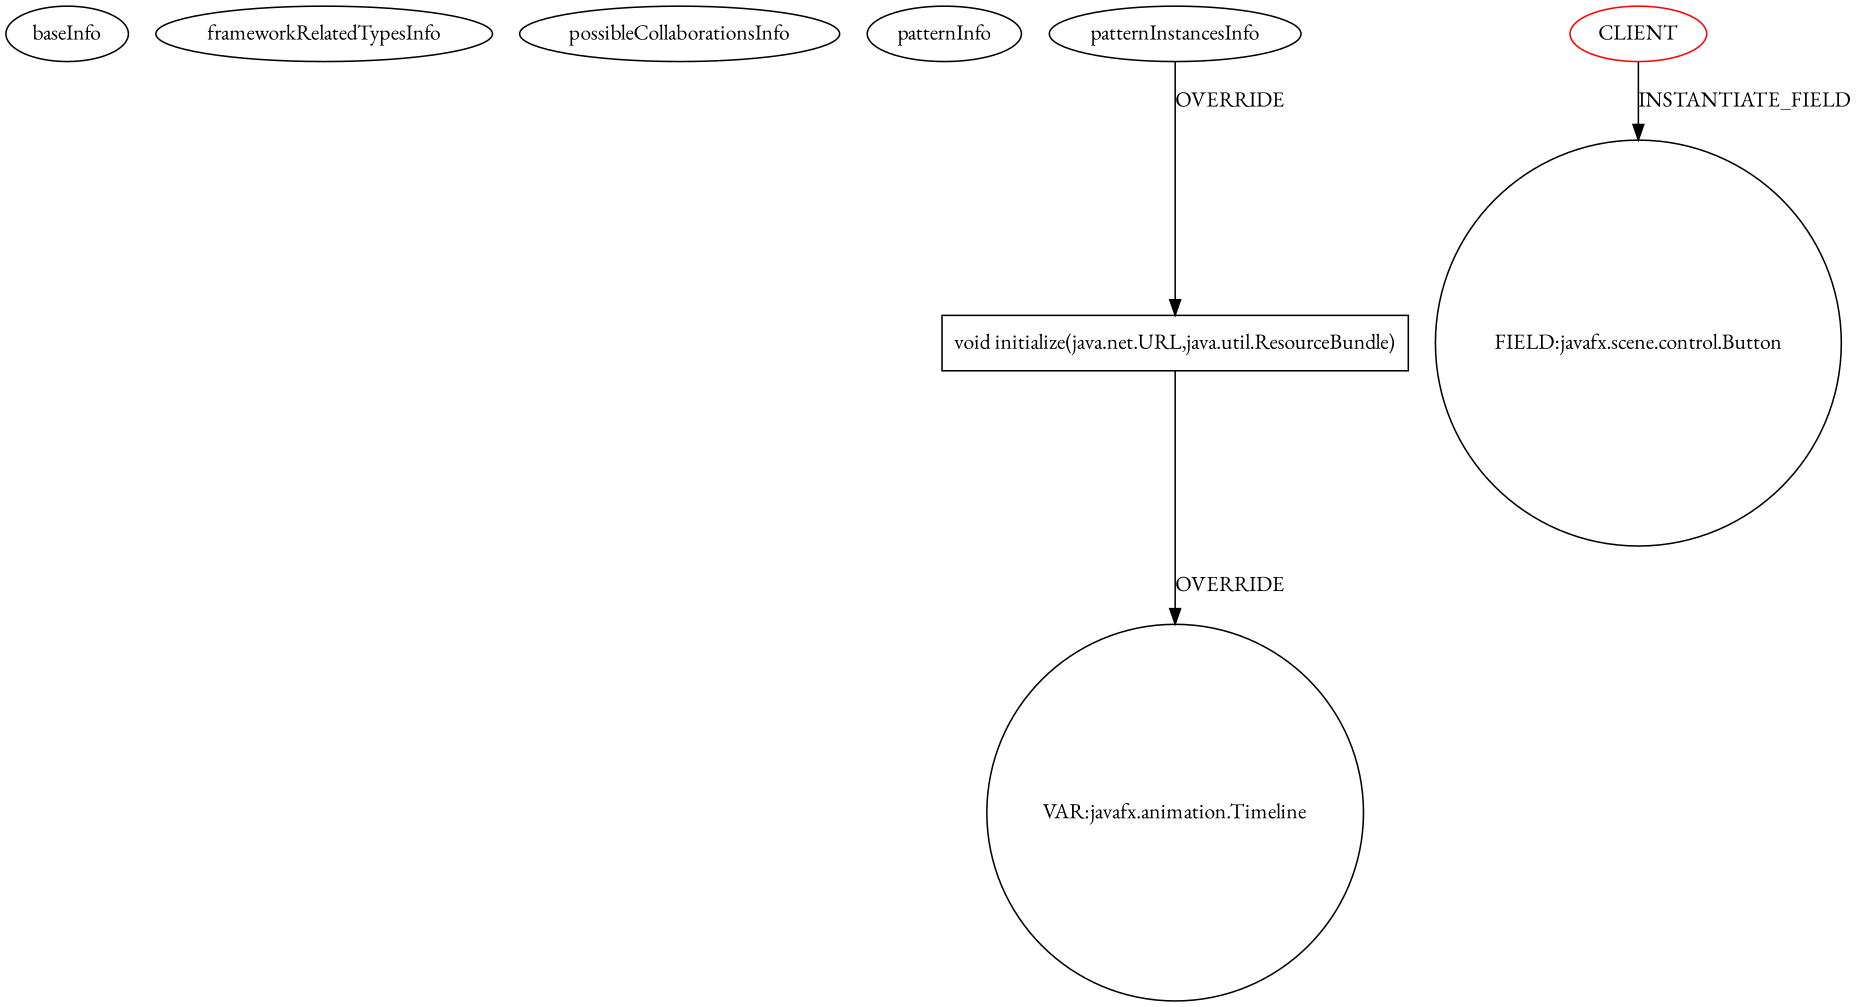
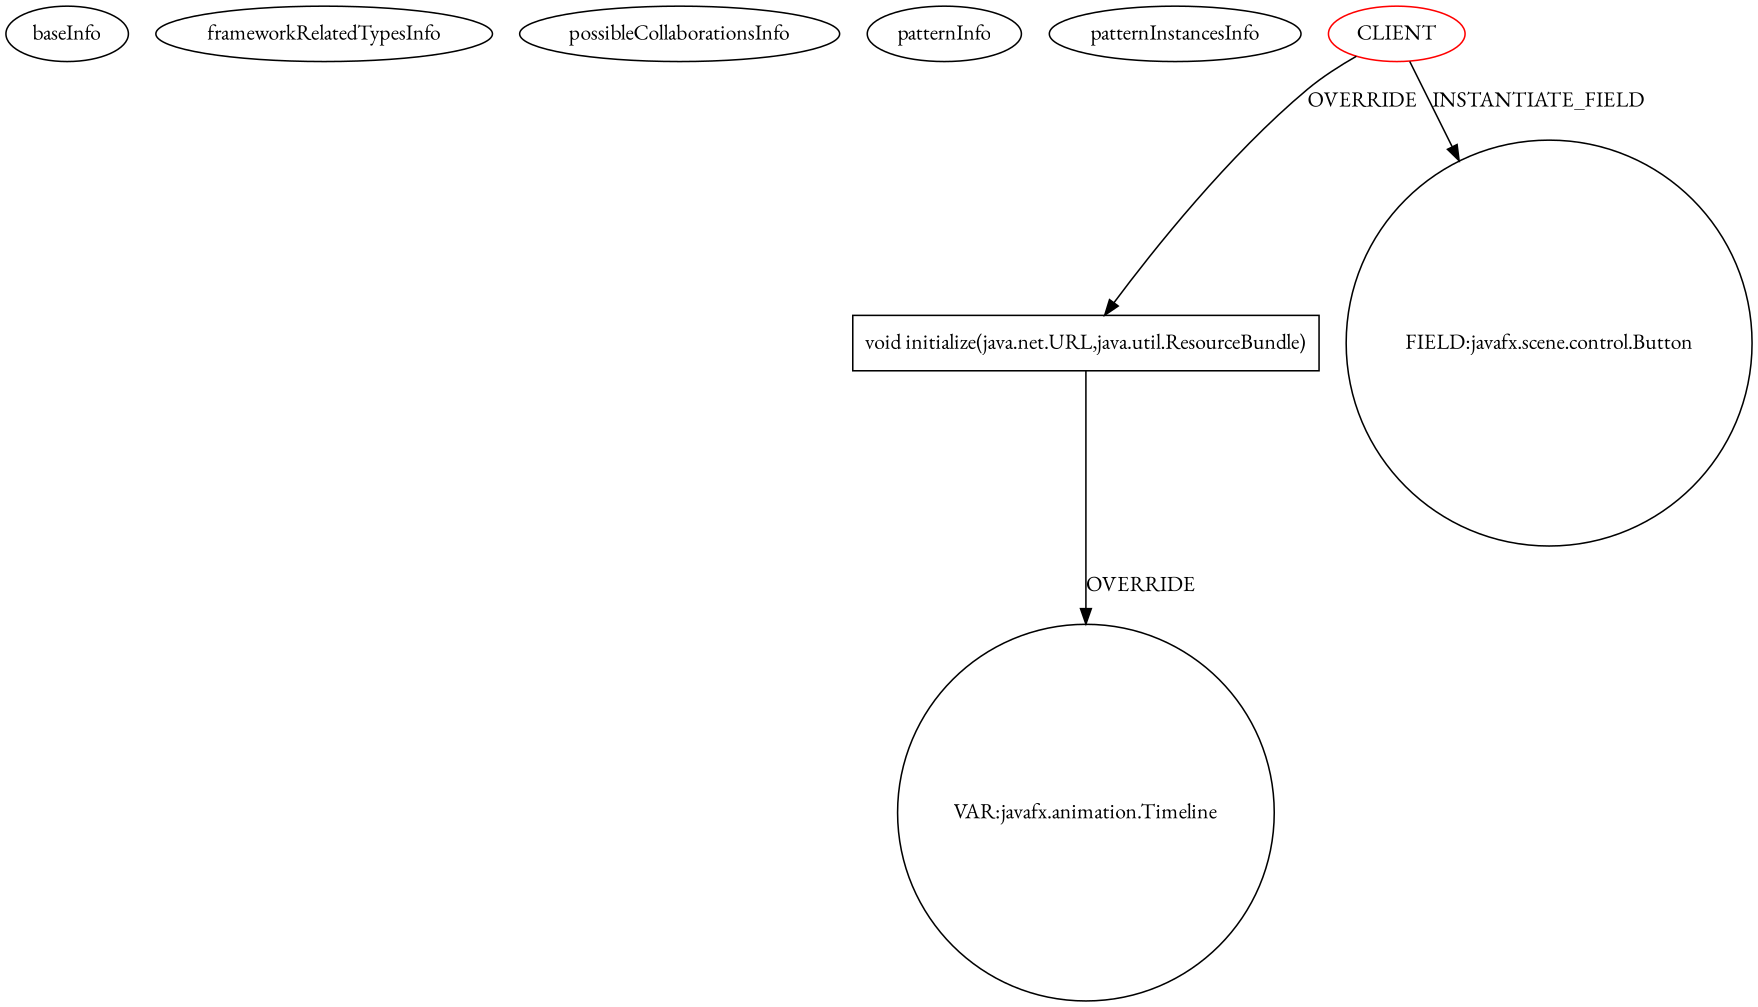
(1175, 181) -> (1225, 169)
